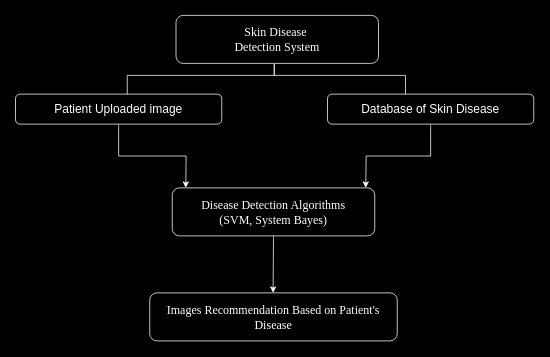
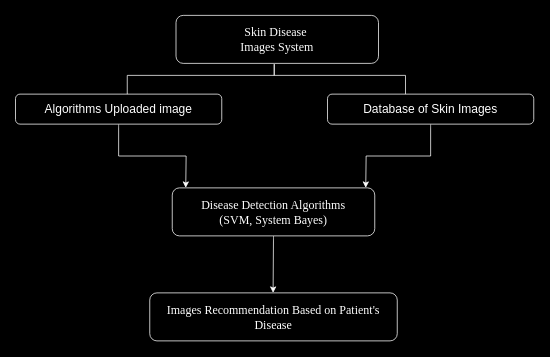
(277, 39) -> (277, 39)
(119, 109) -> (119, 109)
(431, 109) -> (431, 109)
